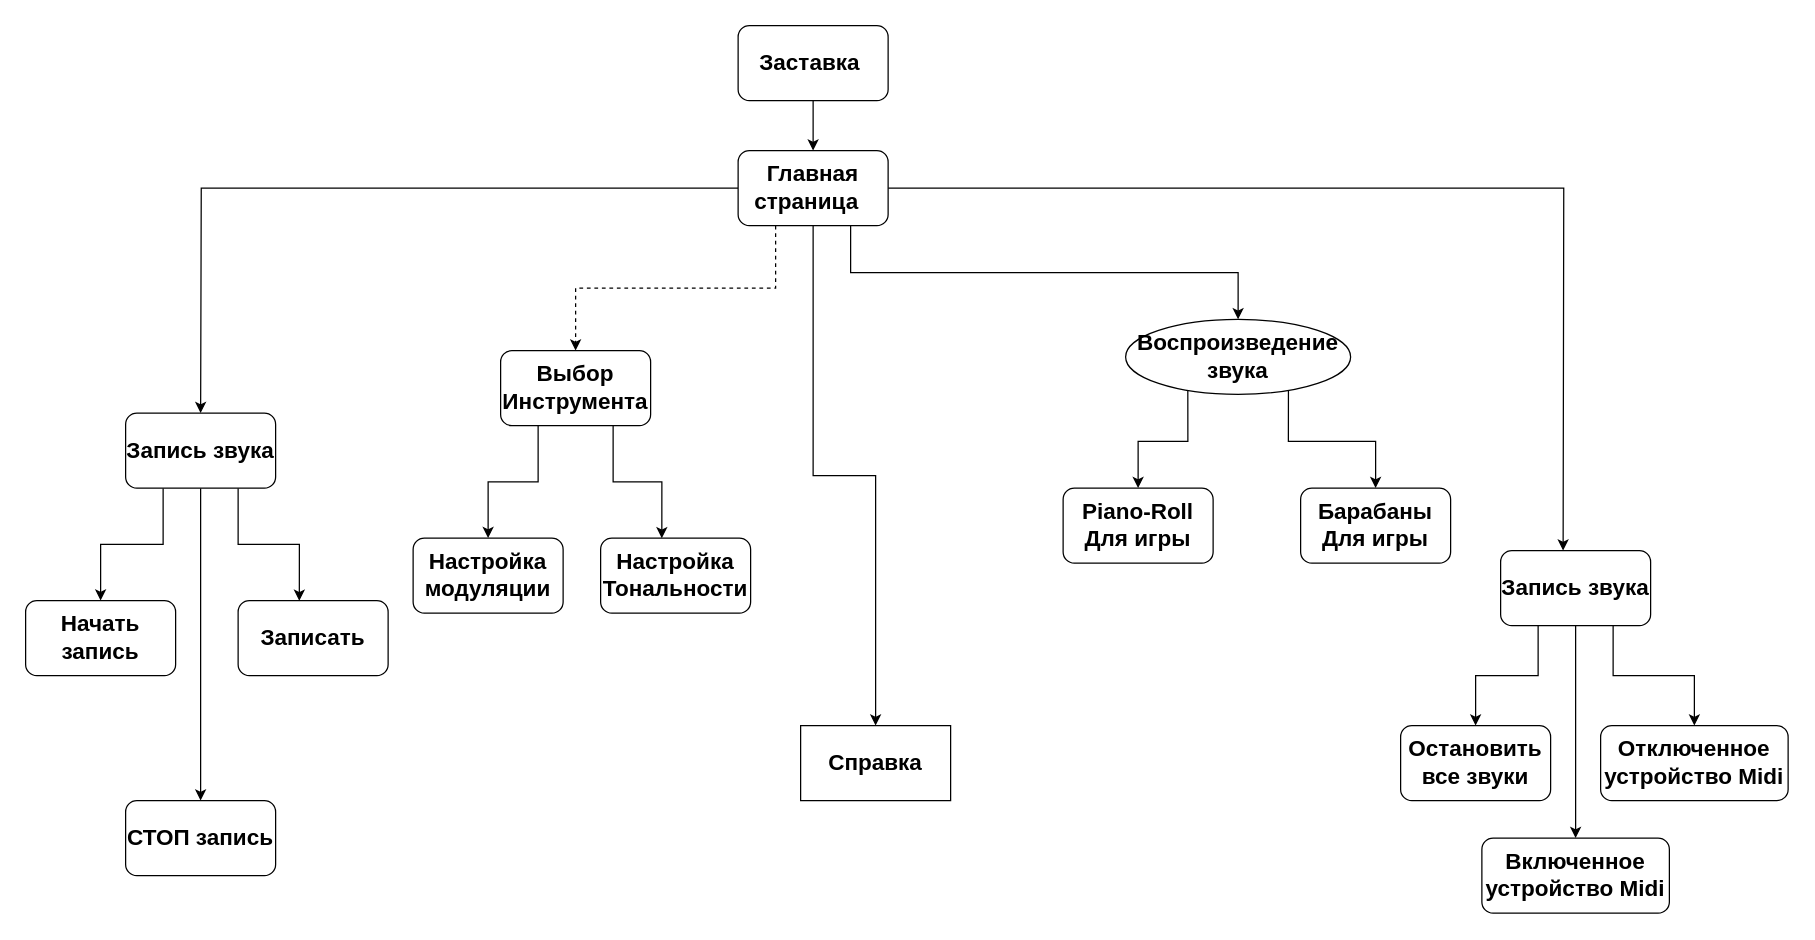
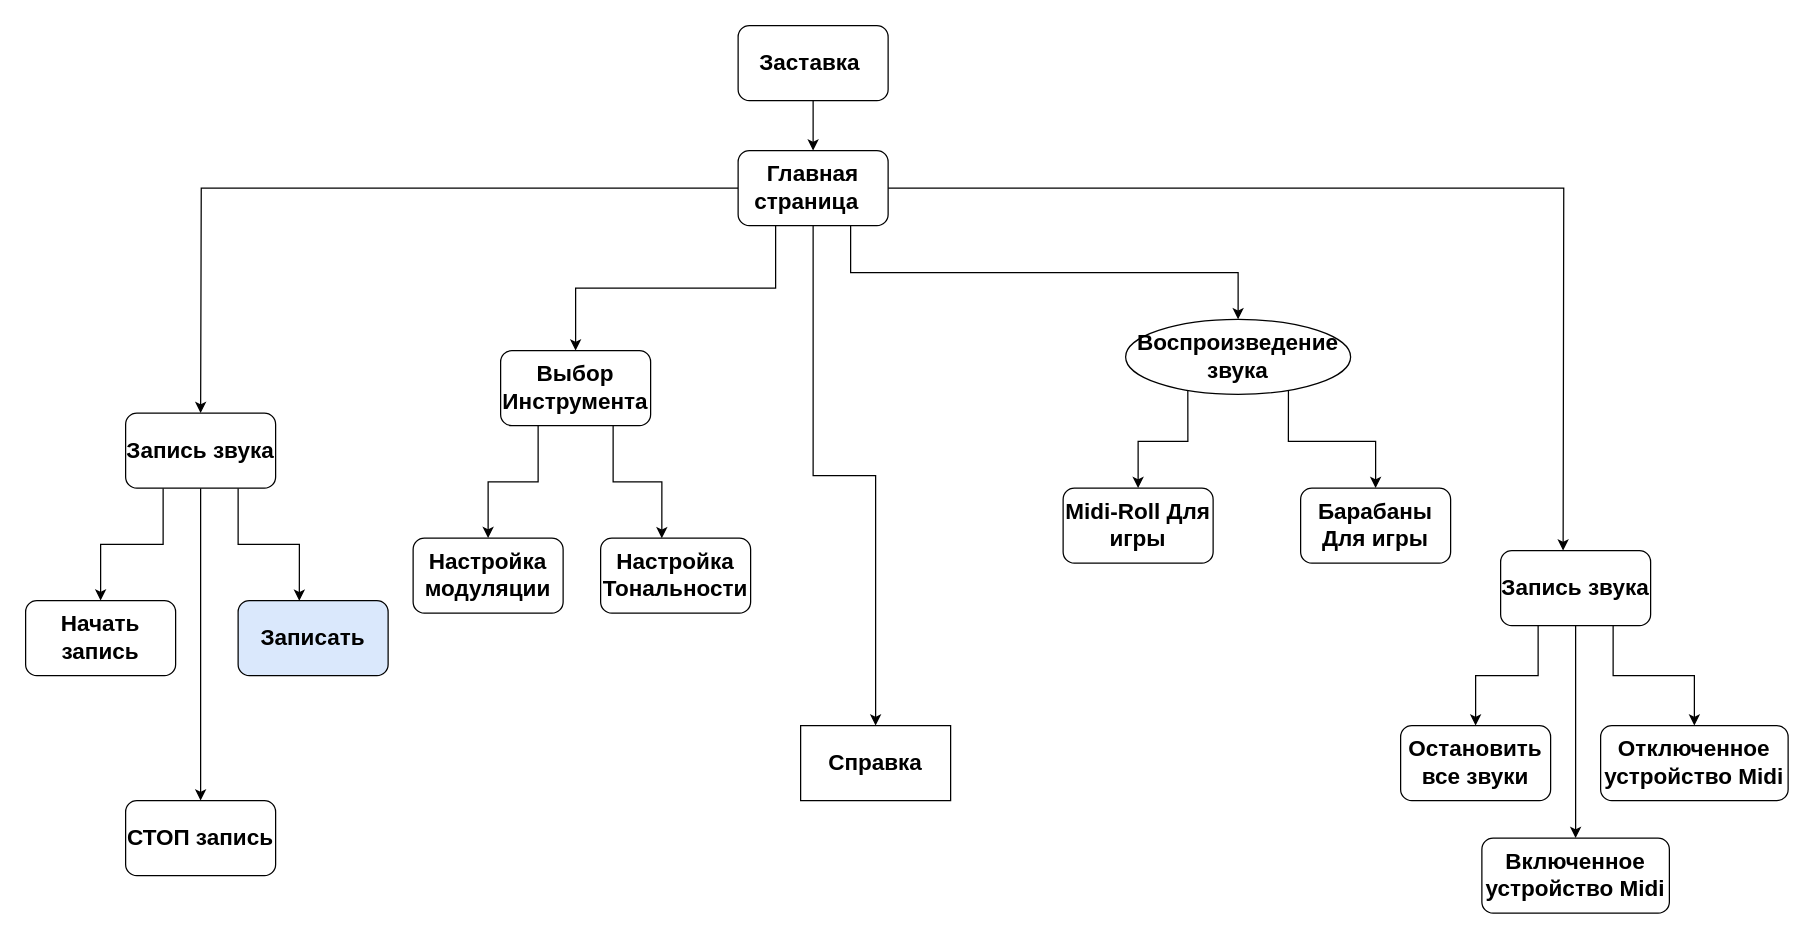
(680, 288) -> (680, 288)
(1138, 526) -> (1138, 526)
(313, 638) -> (313, 638)
